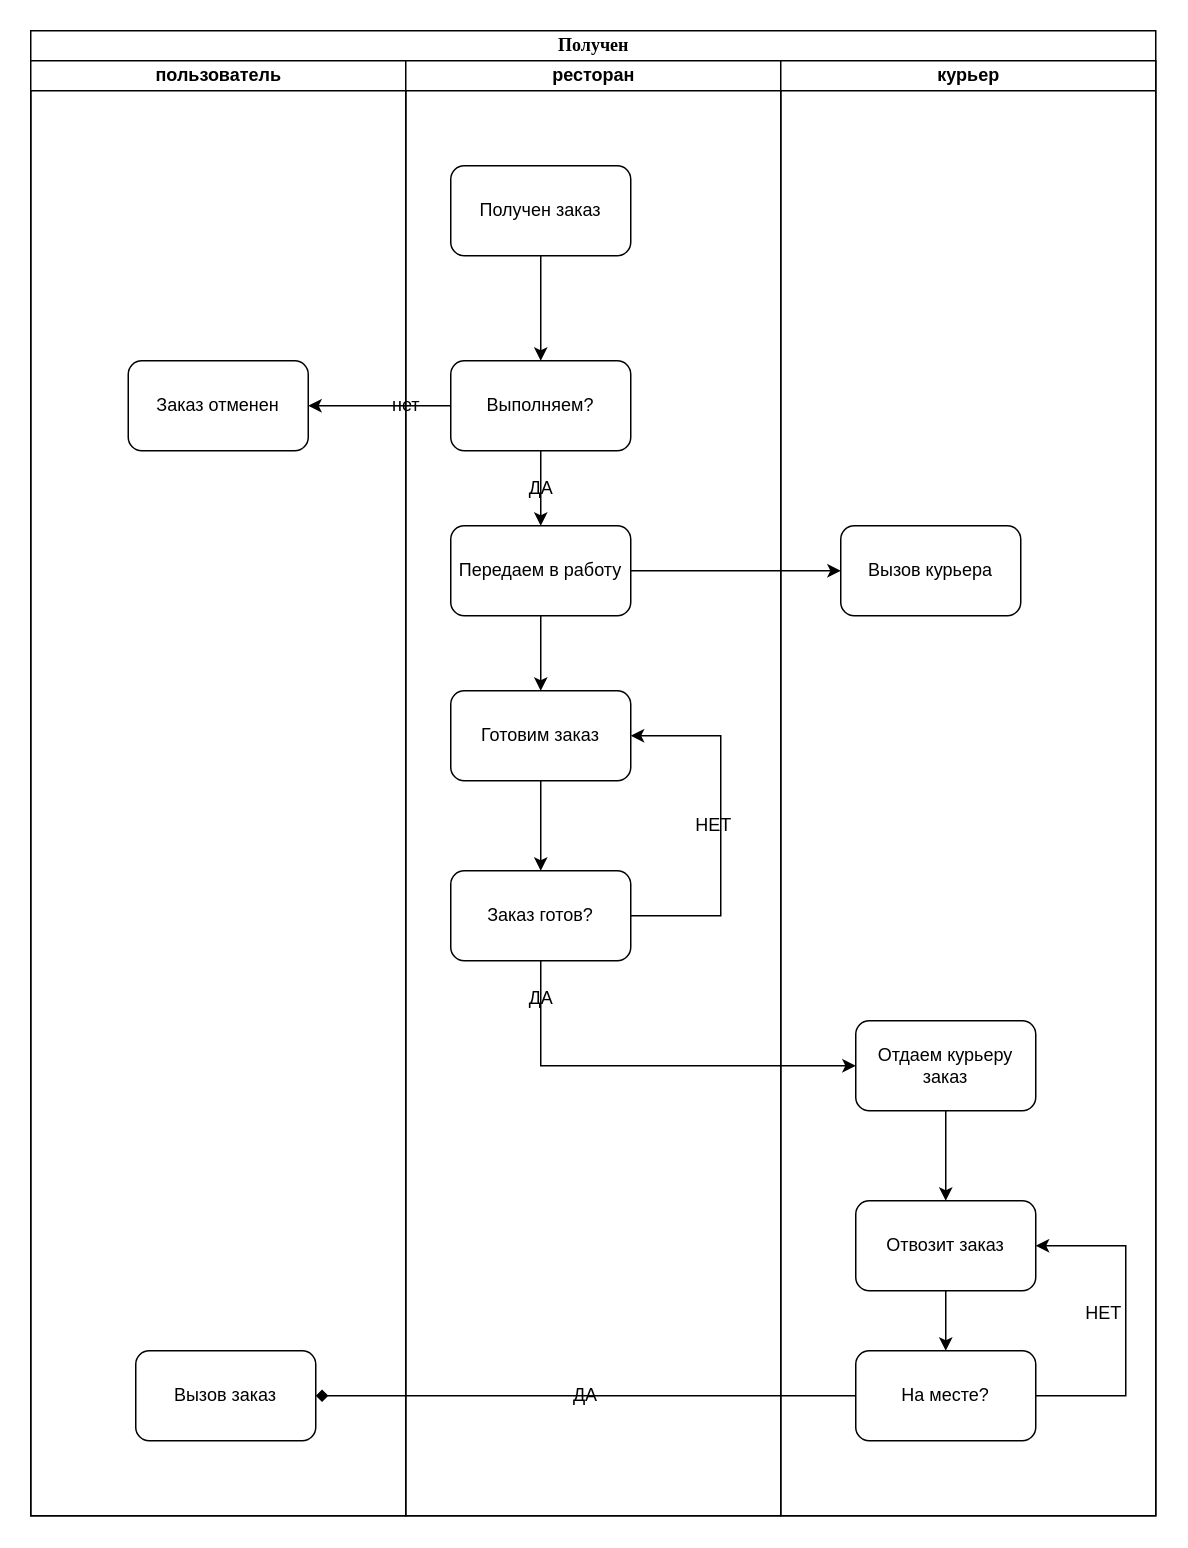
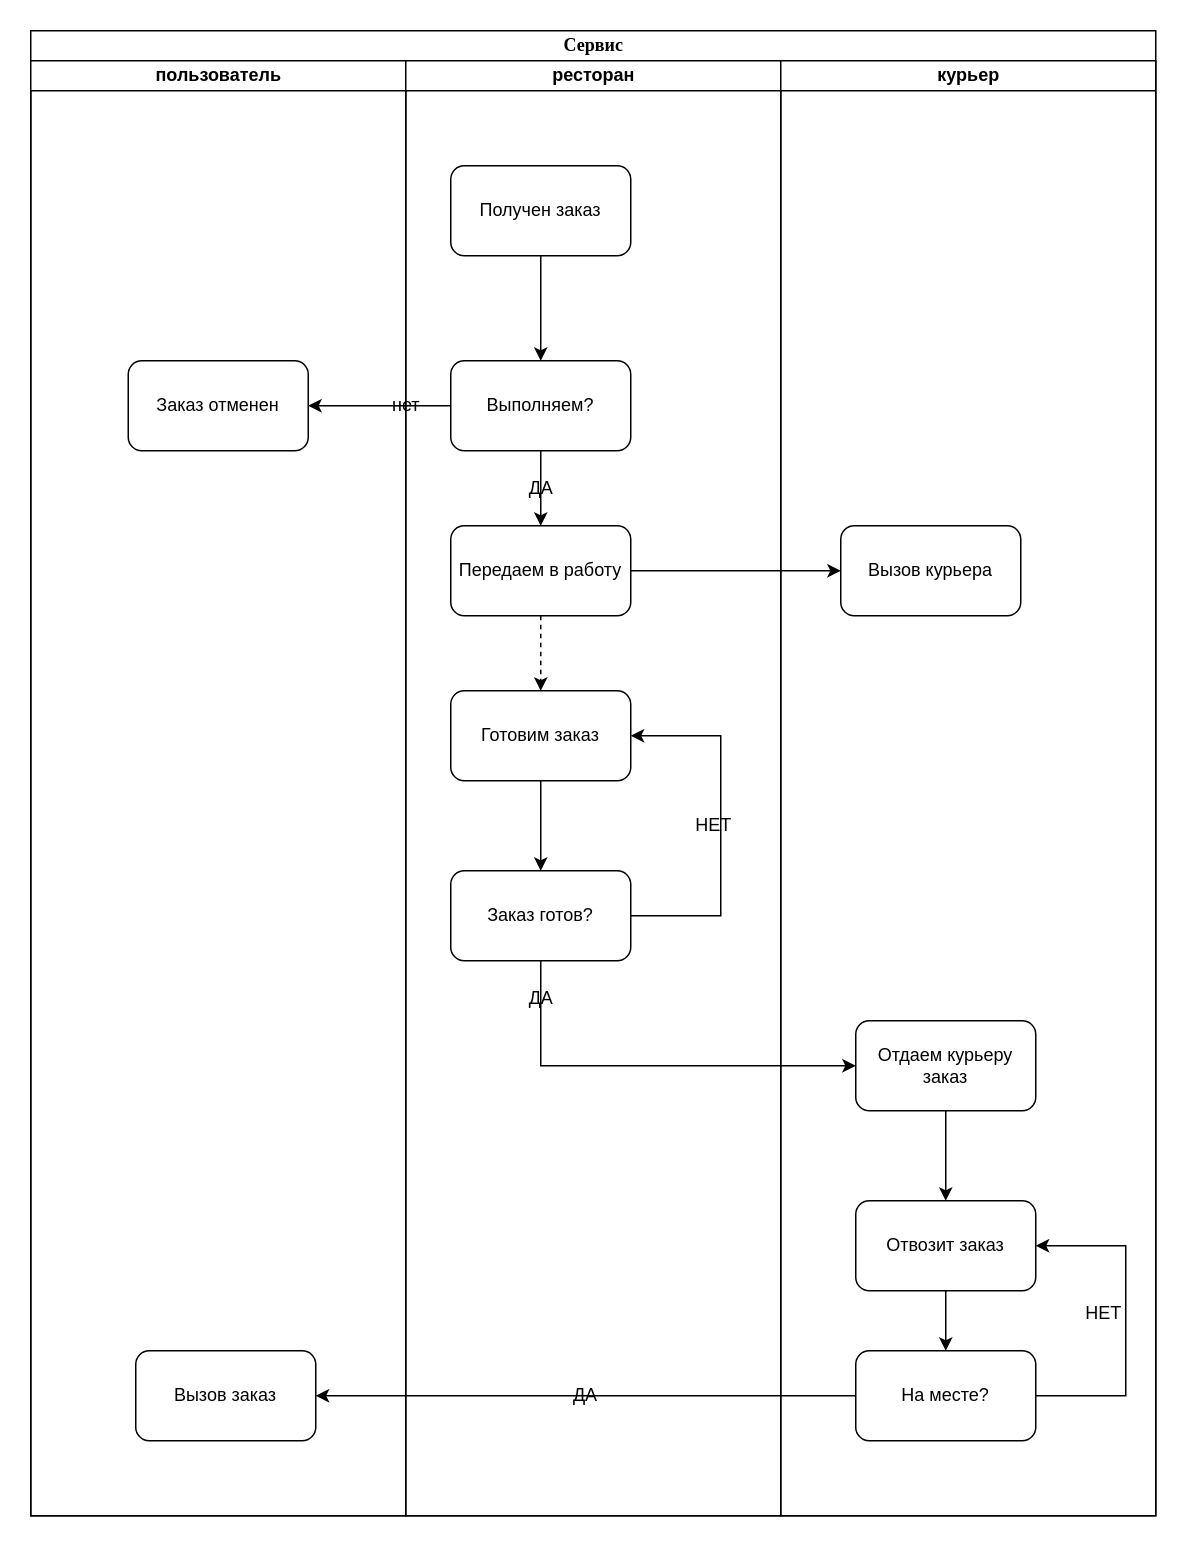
(594, 46) -> (594, 46)
(541, 649) -> (541, 649)
(328, 1396) -> (327, 1396)
